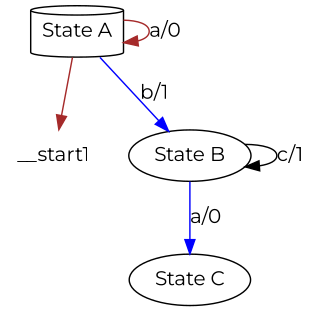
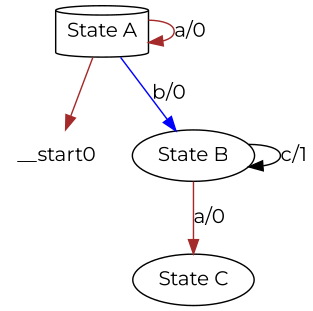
(155, 94) -> (169, 94)
(54, 156) -> (56, 156)
(190, 211) -> (193, 211)
